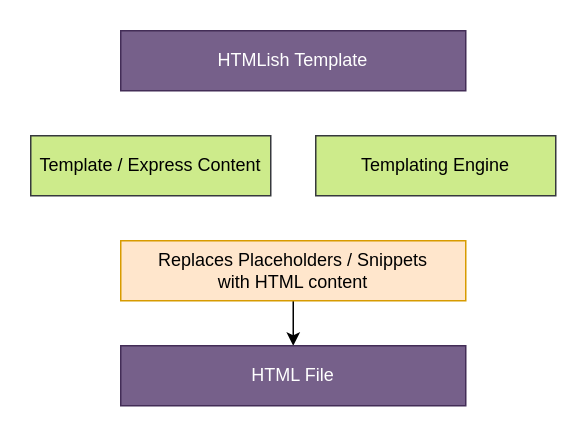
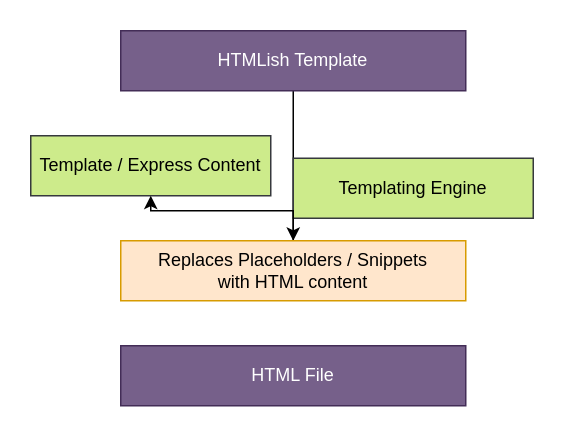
none -> (293, 149)
(436, 166) -> (413, 188)
(293, 329) -> (219, 211)
